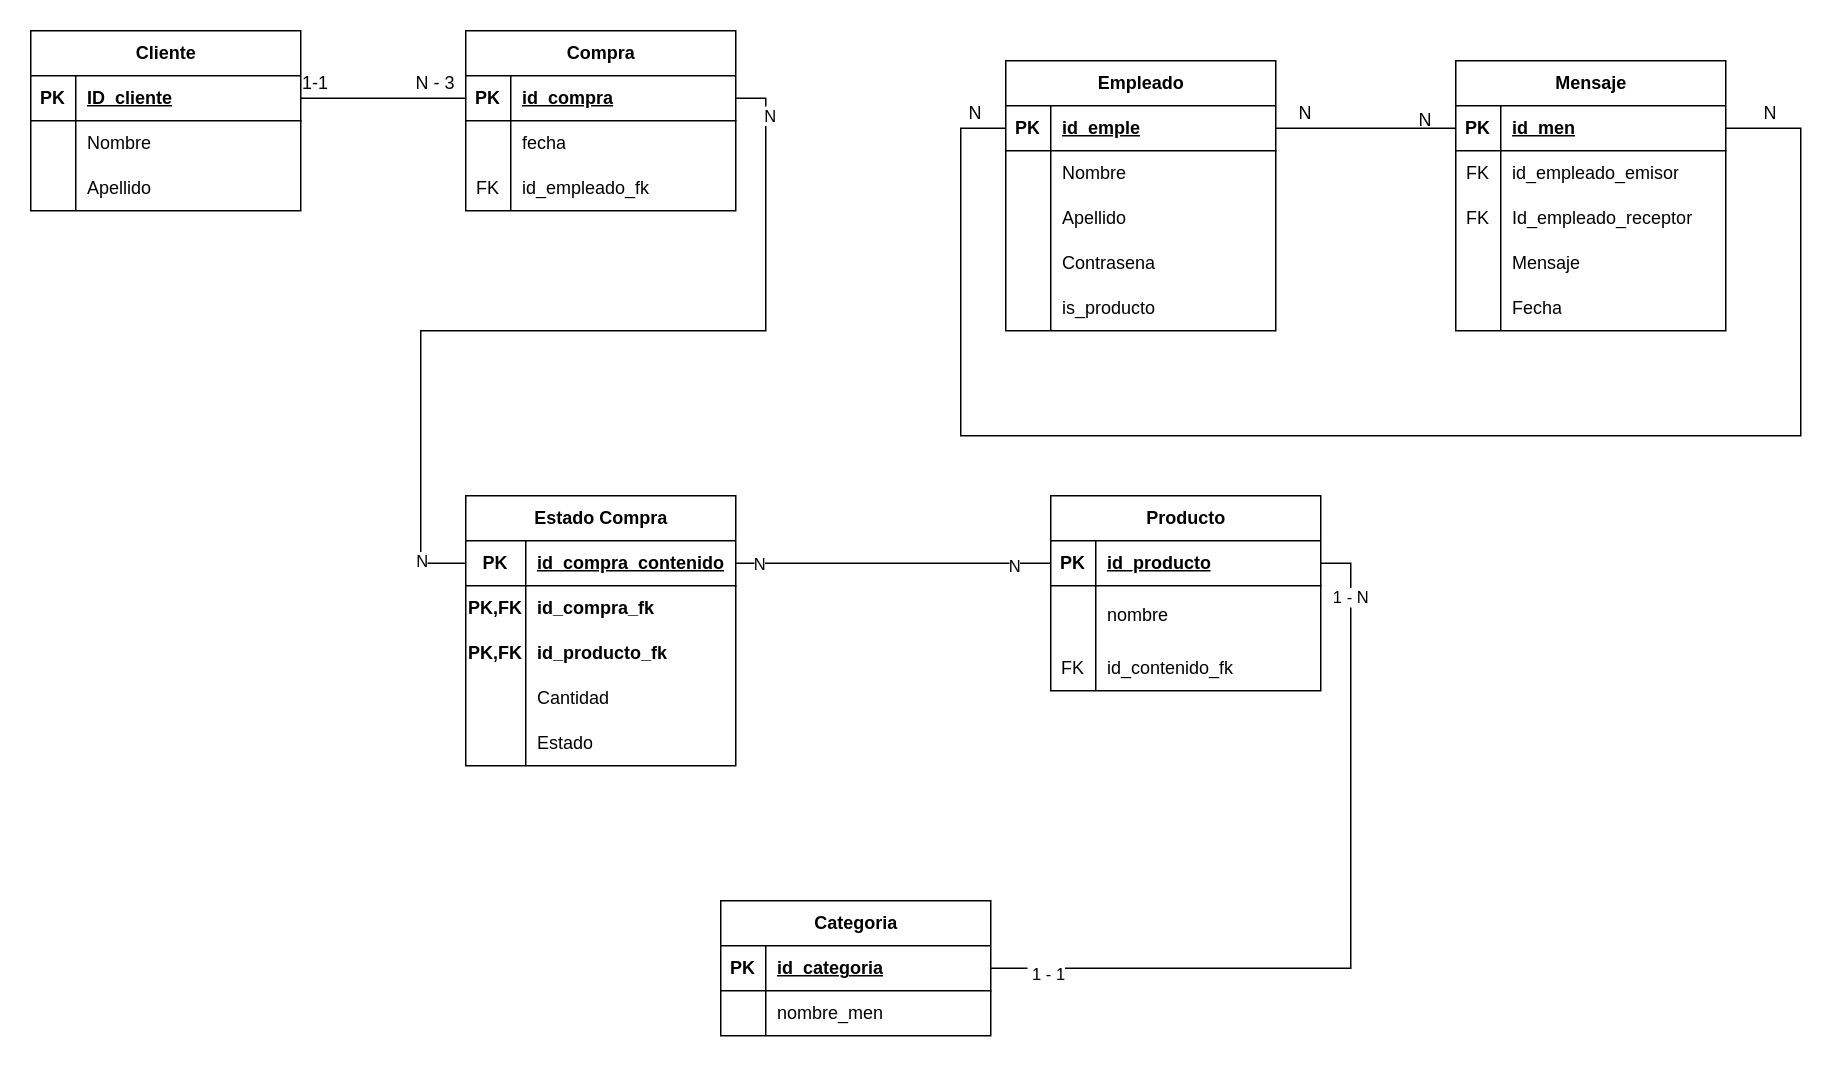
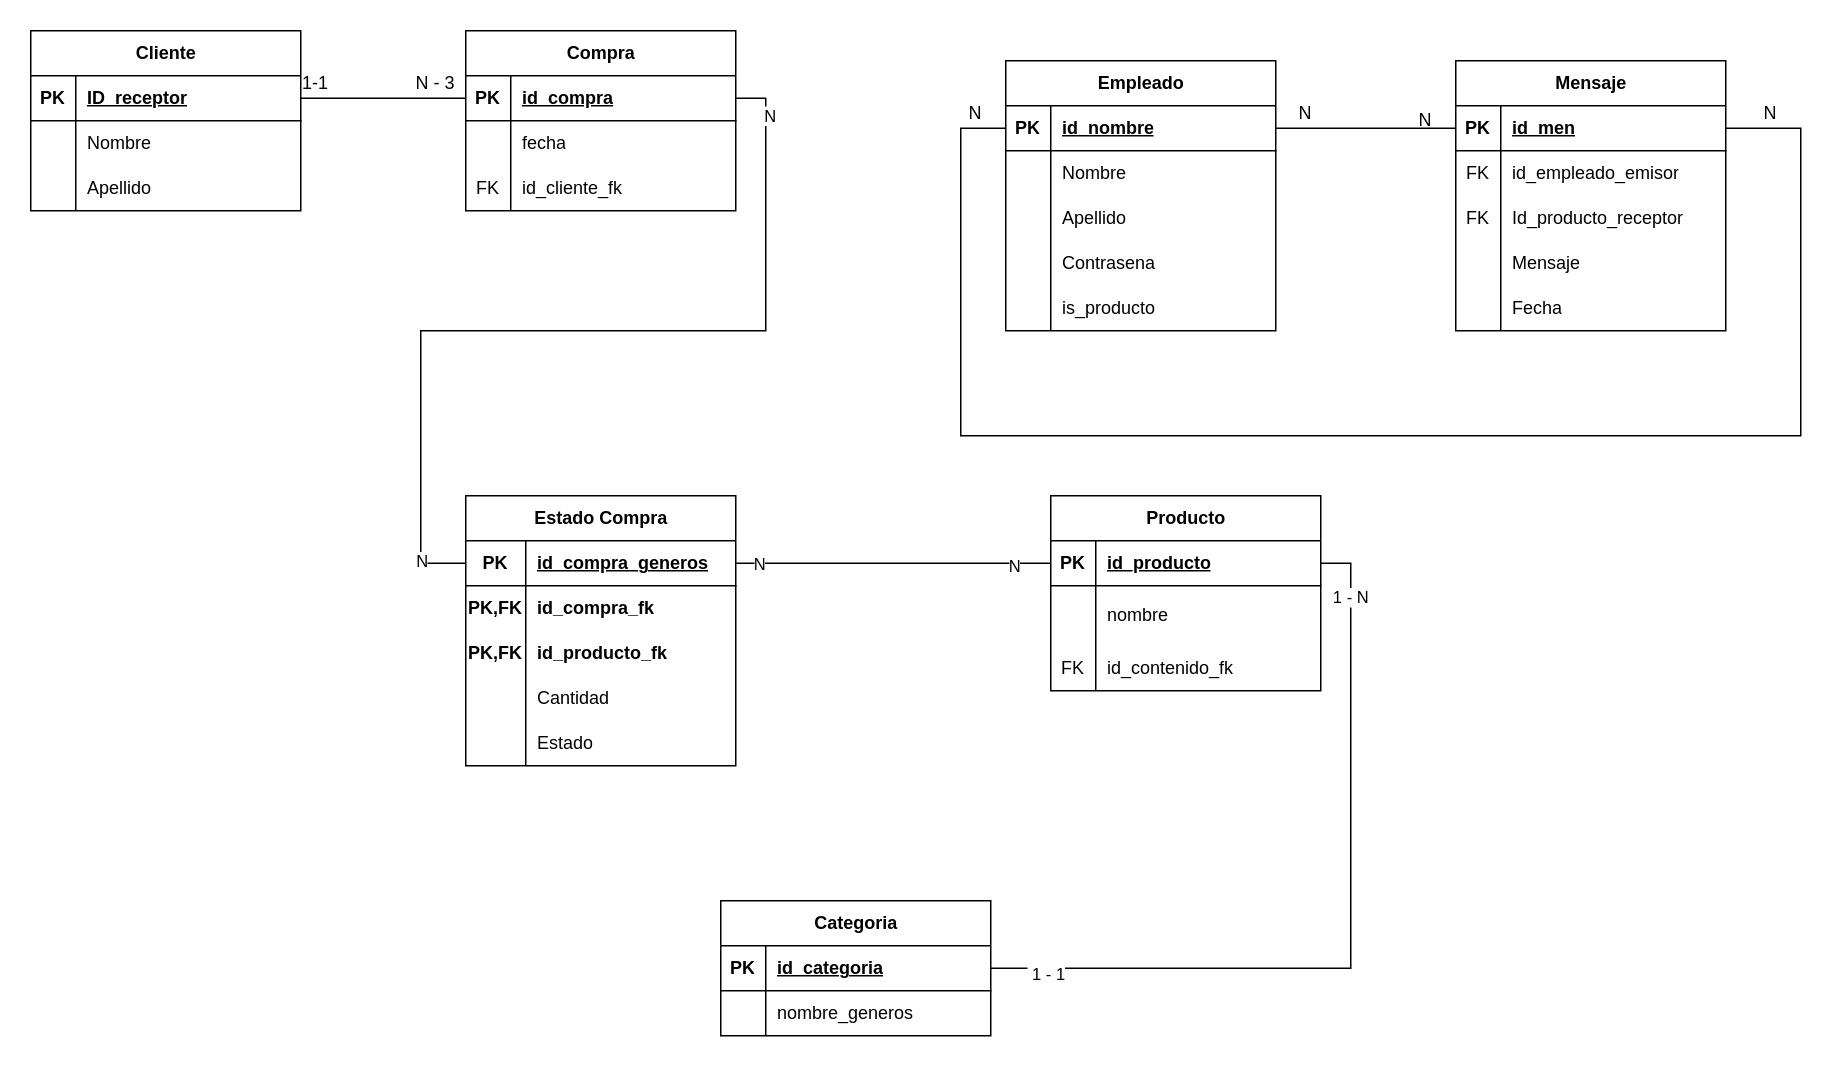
(133, 98) -> (143, 98)
(1098, 128) -> (1106, 128)
(589, 188) -> (581, 188)
(1611, 218) -> (1614, 218)
(629, 563) -> (621, 563)
(828, 1013) -> (848, 1013)
